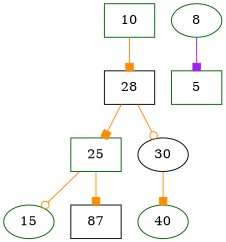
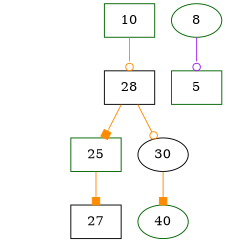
(130, 49) -> (130, 49)
(197, 49) -> (197, 49)
(29, 222) -> none
(96, 222) -> (96, 222)
